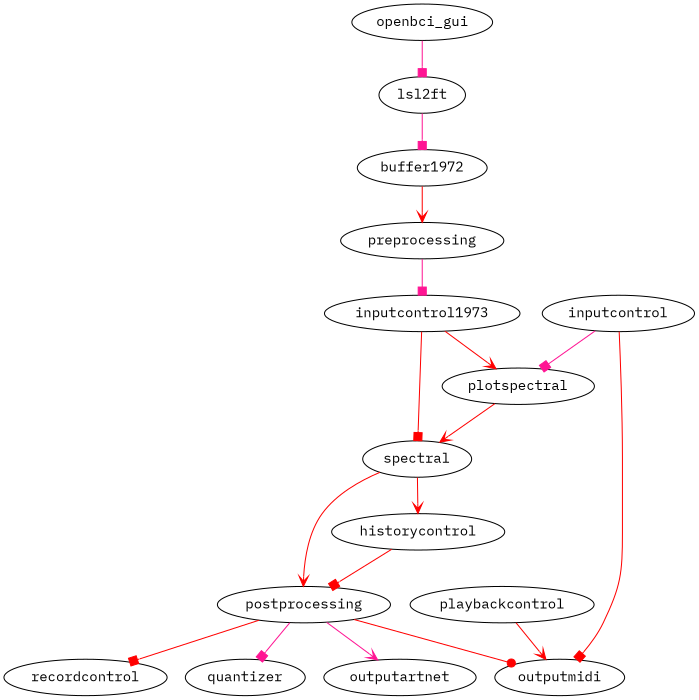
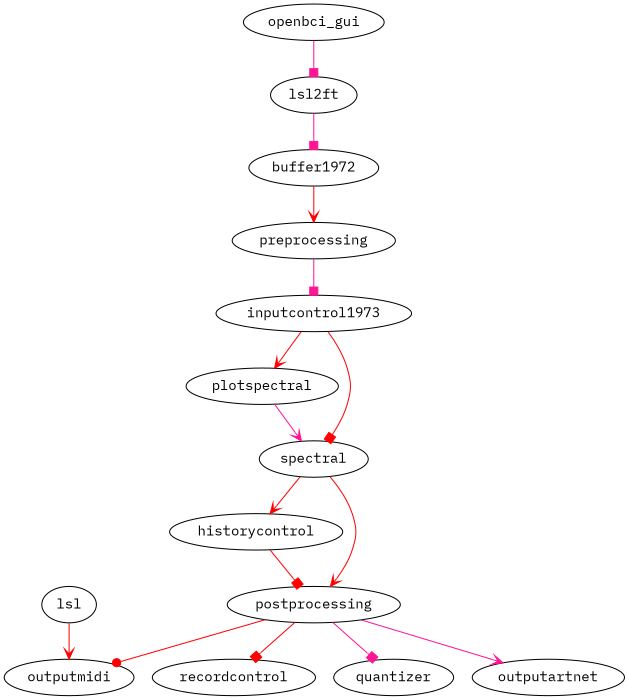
(618, 313) -> none
(472, 420) -> (285, 419)
(502, 605) -> (69, 605)
